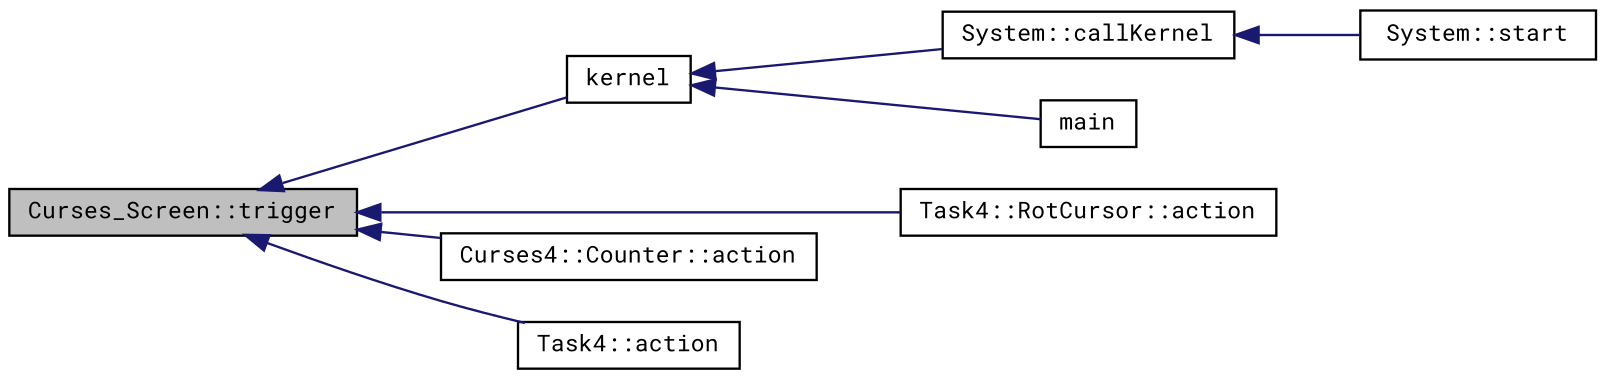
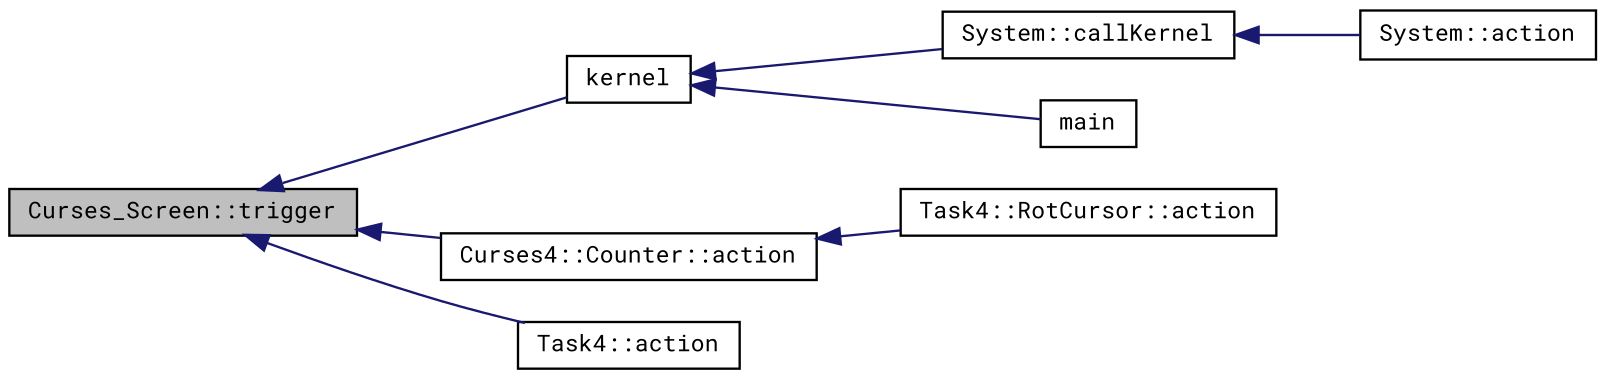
(1478, 35) -> (1478, 35)
(641, 212) -> (870, 233)
